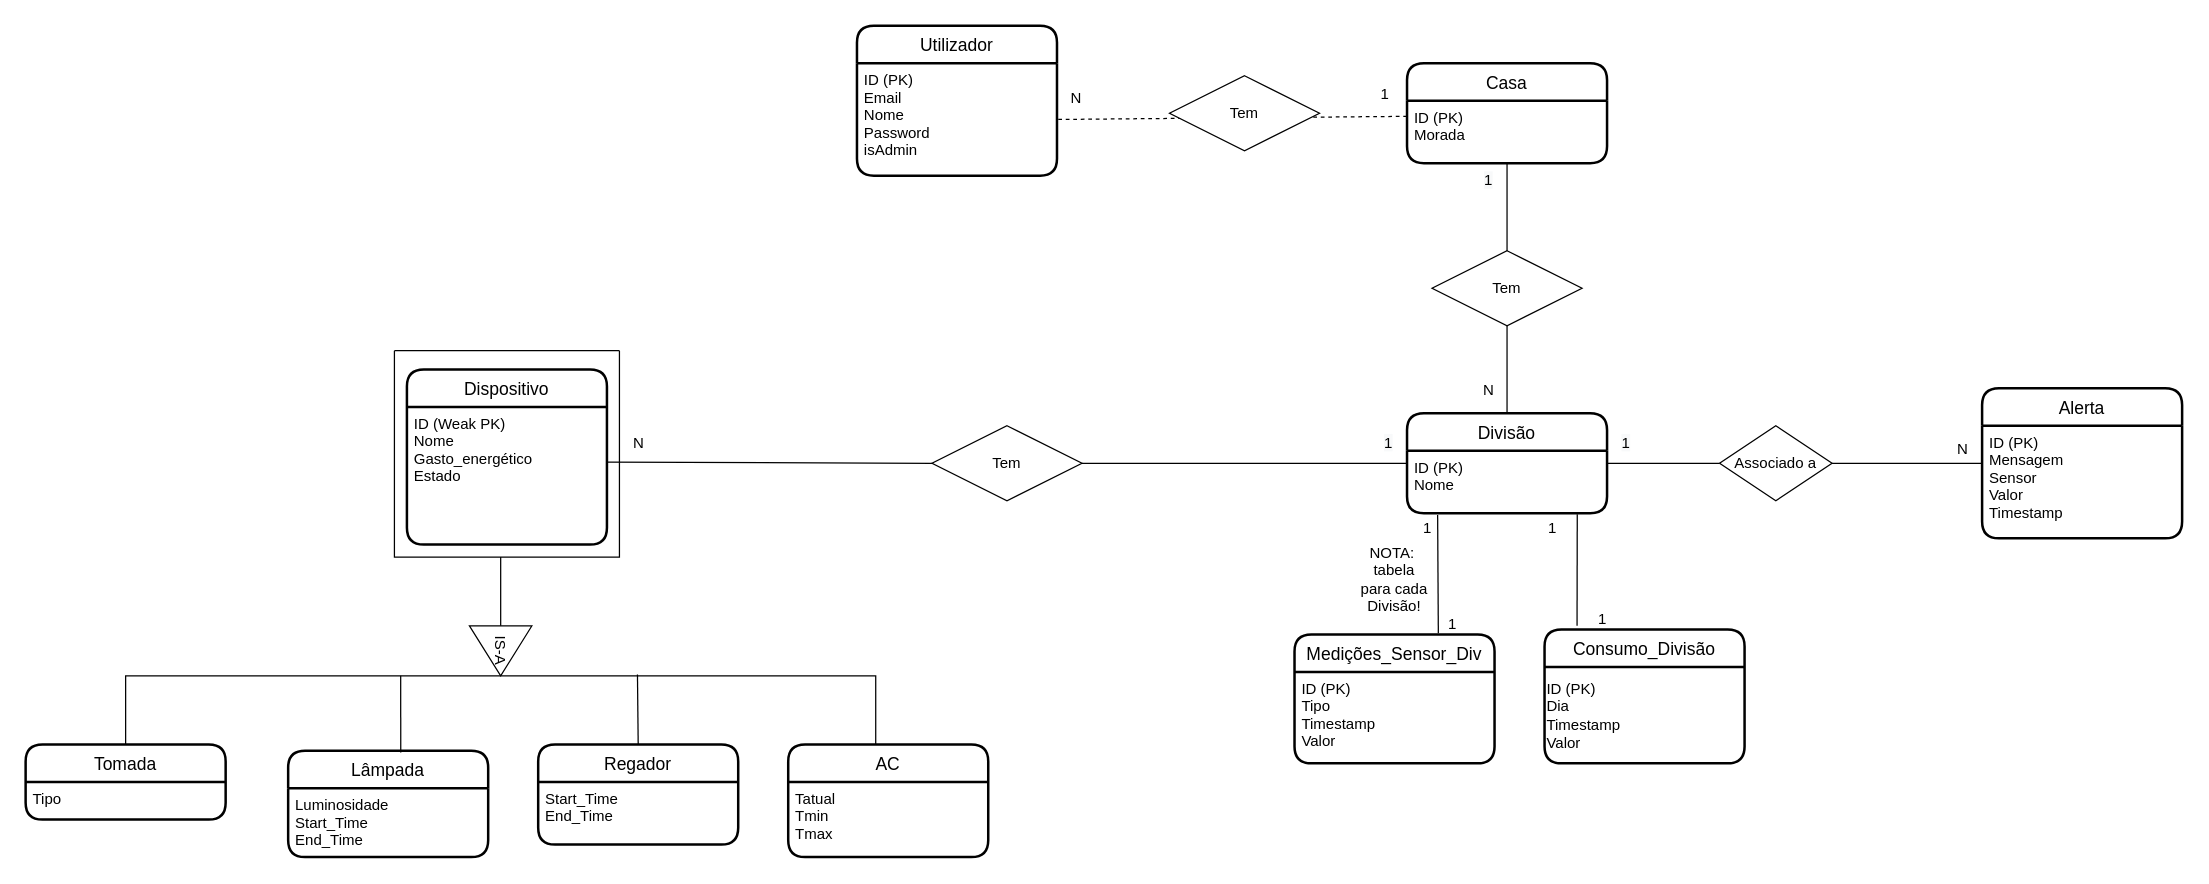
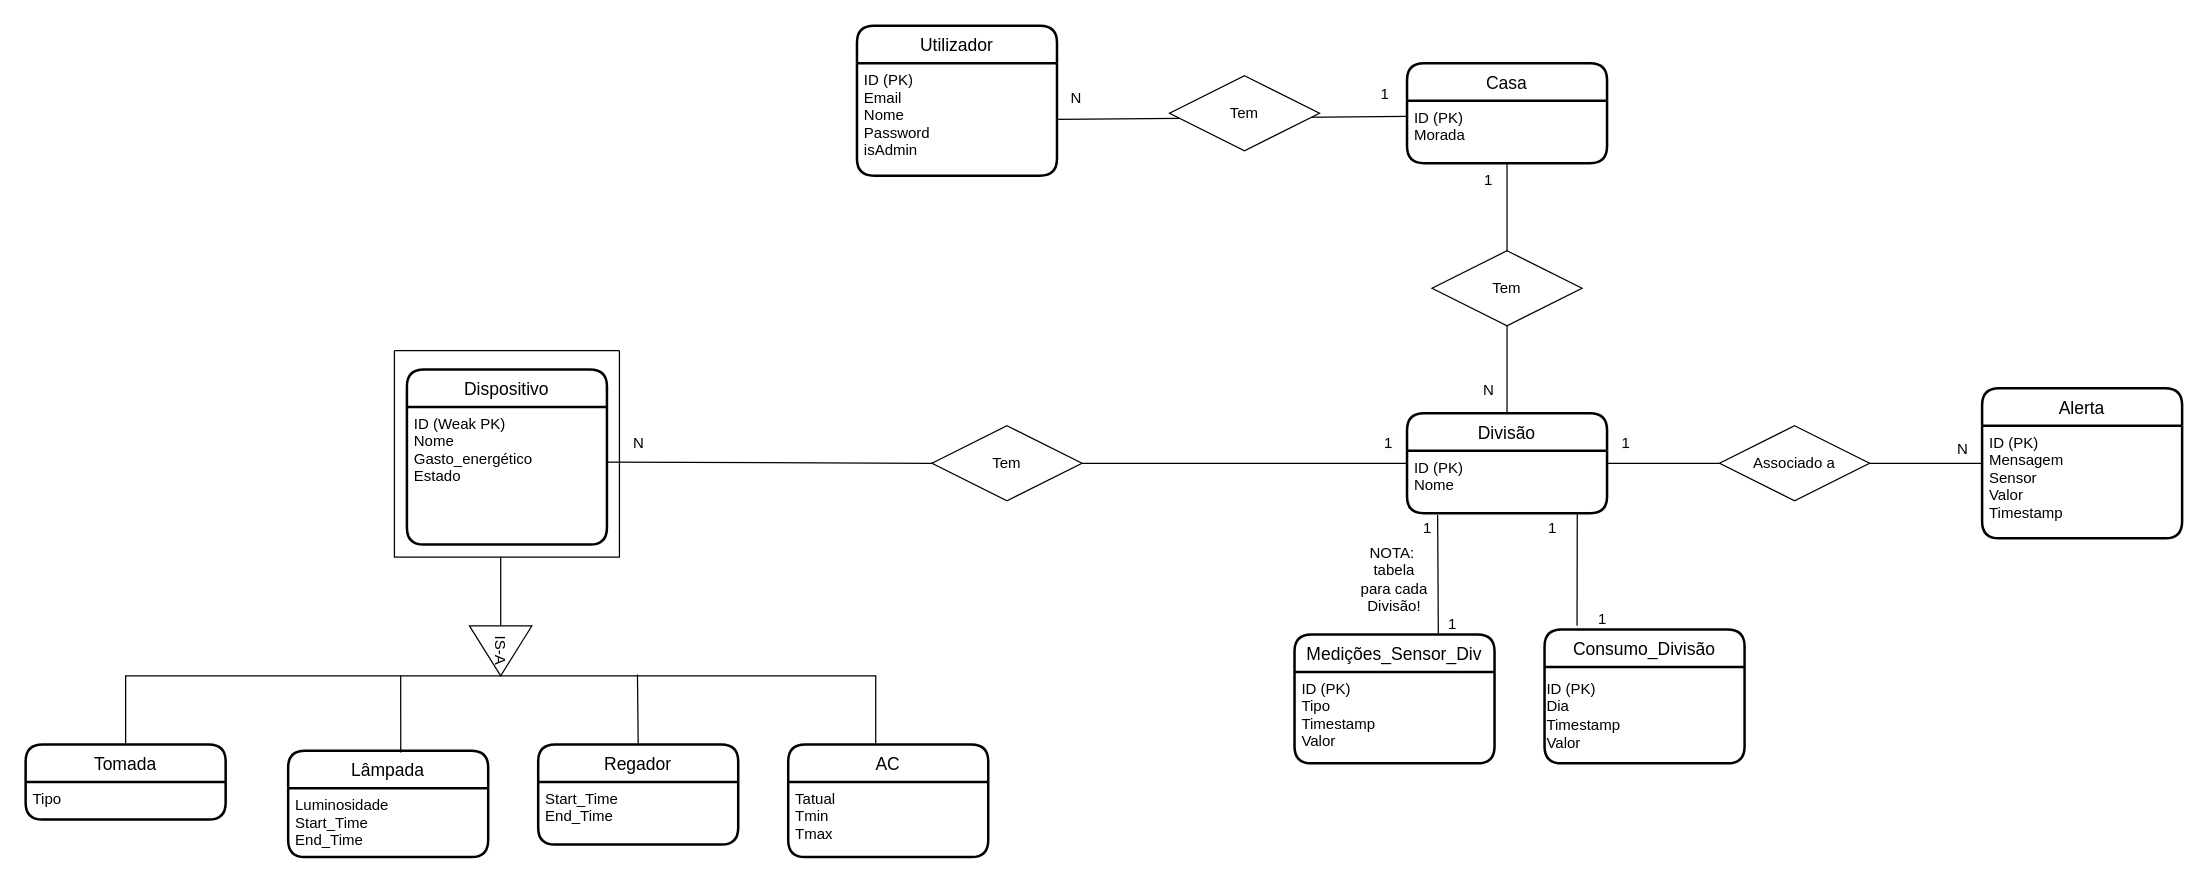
(1120, 119) -> (1120, 119)
(1776, 463) -> (1794, 463)
